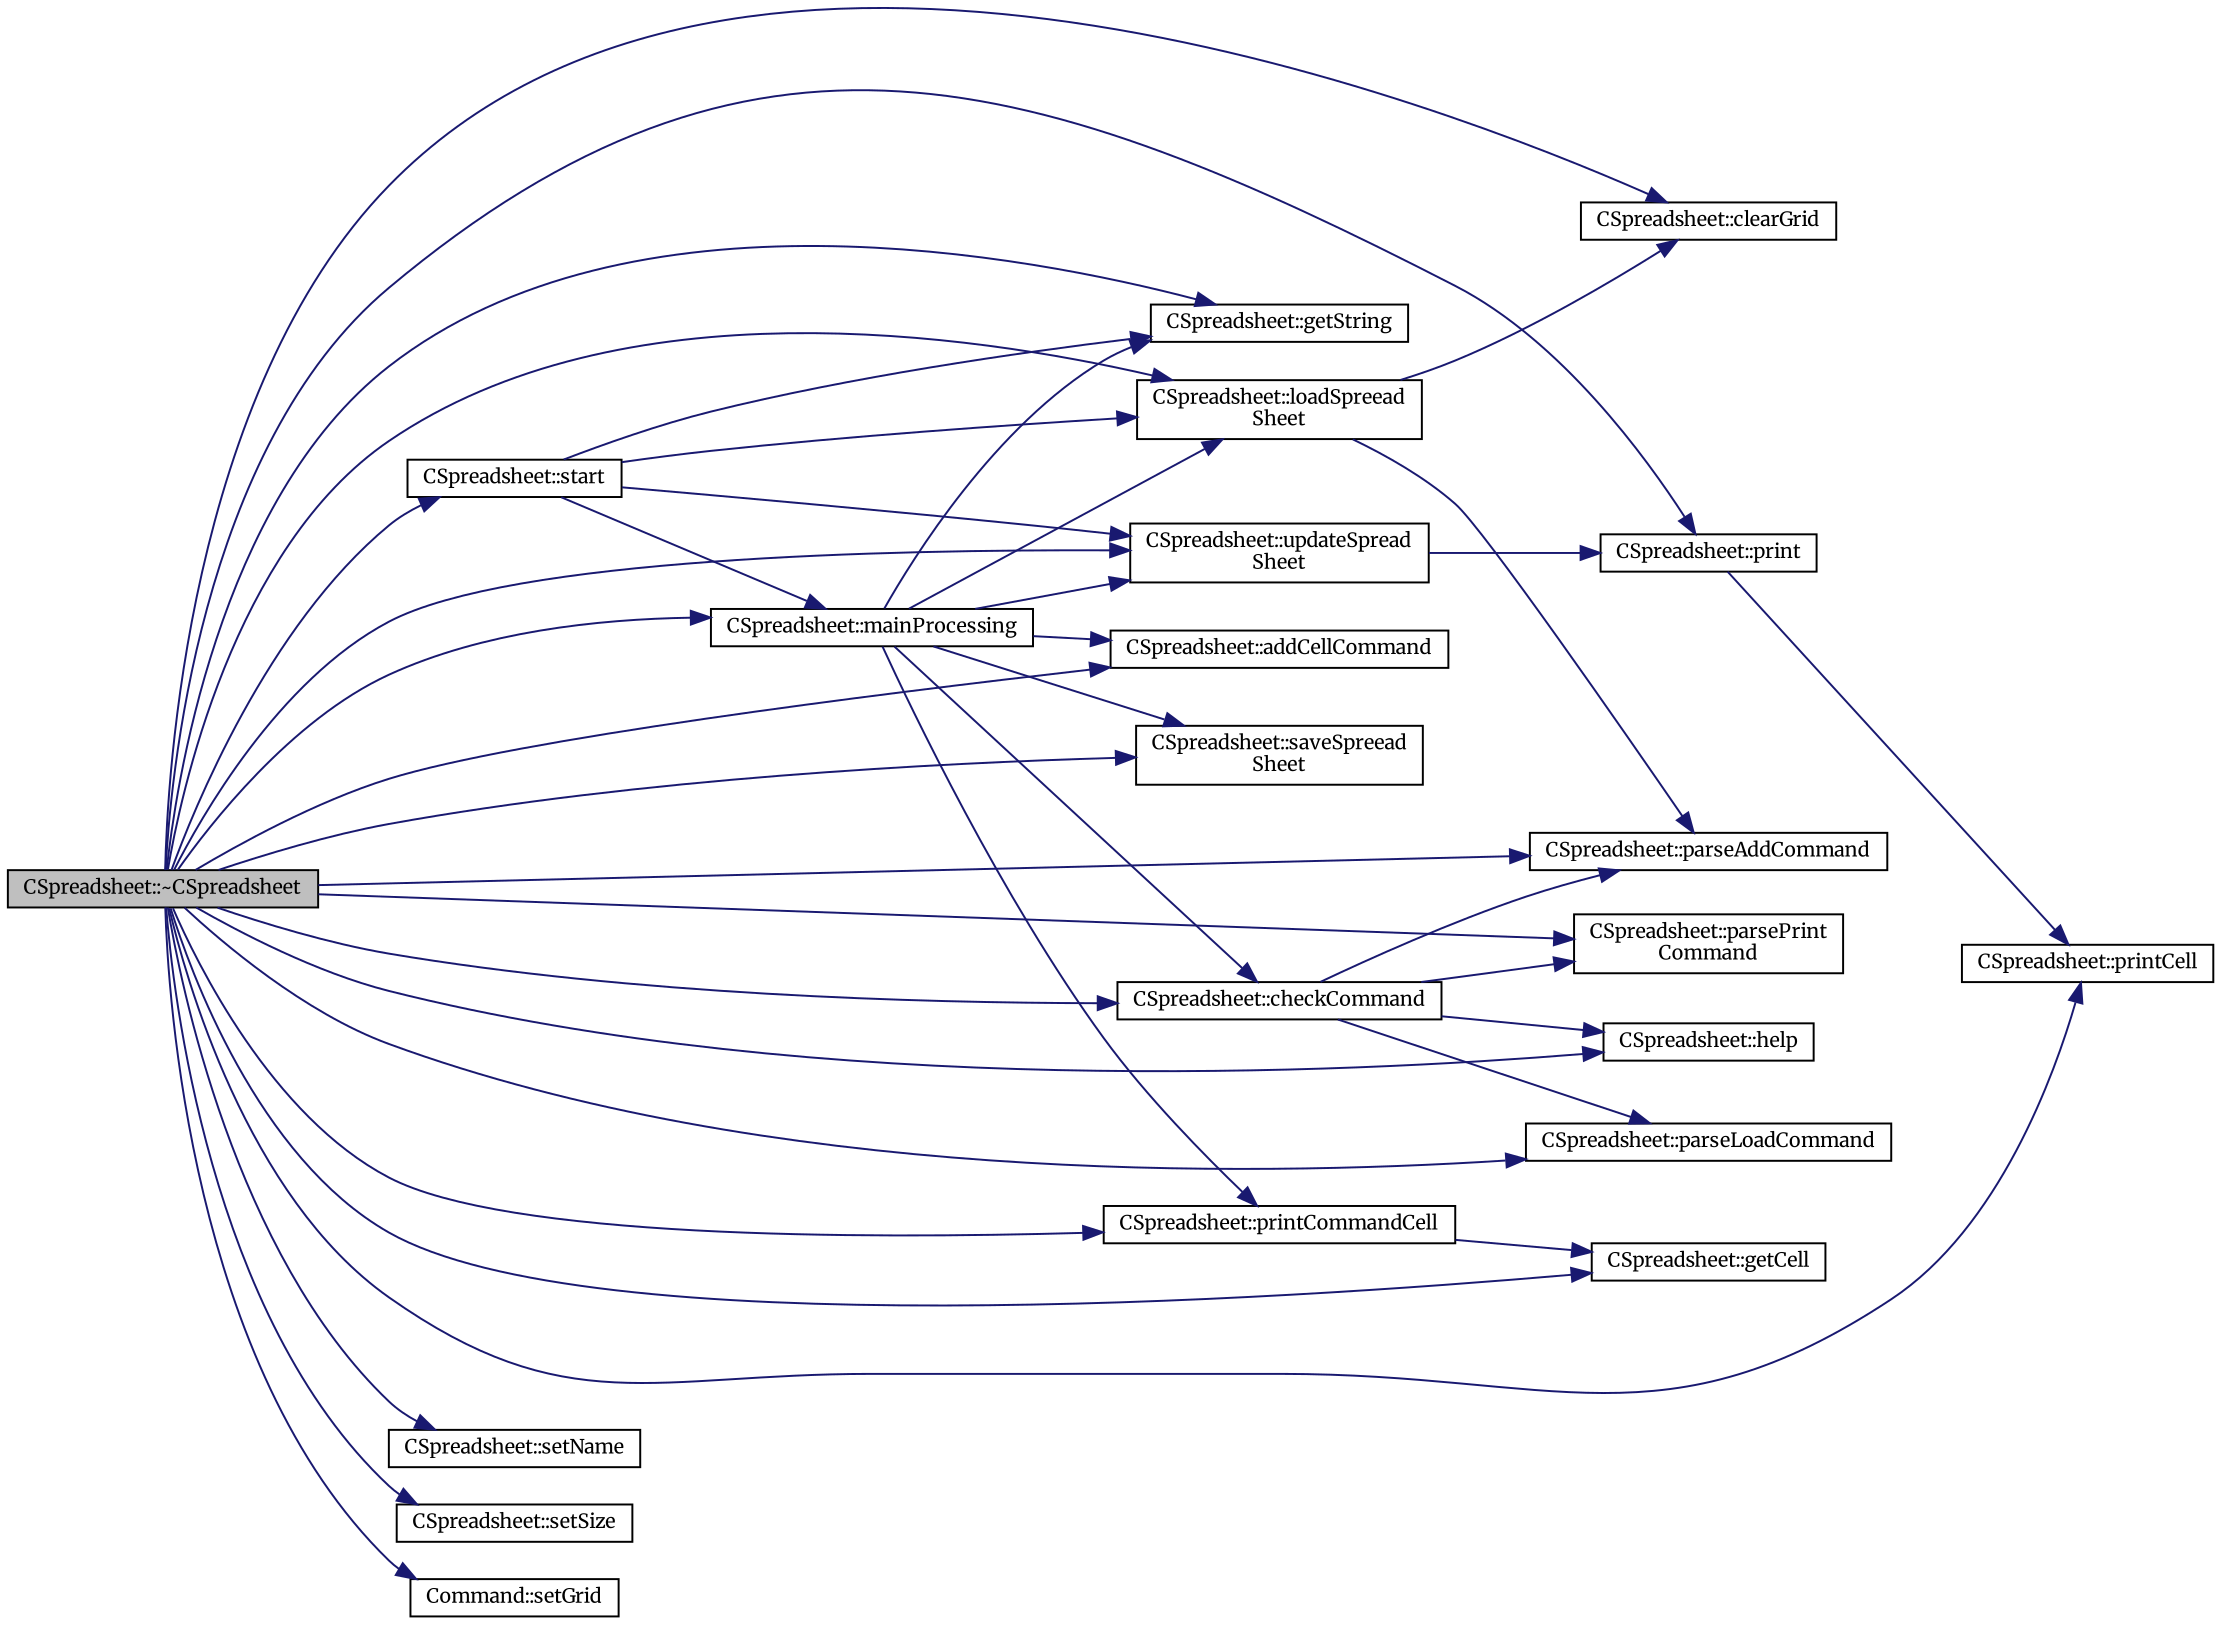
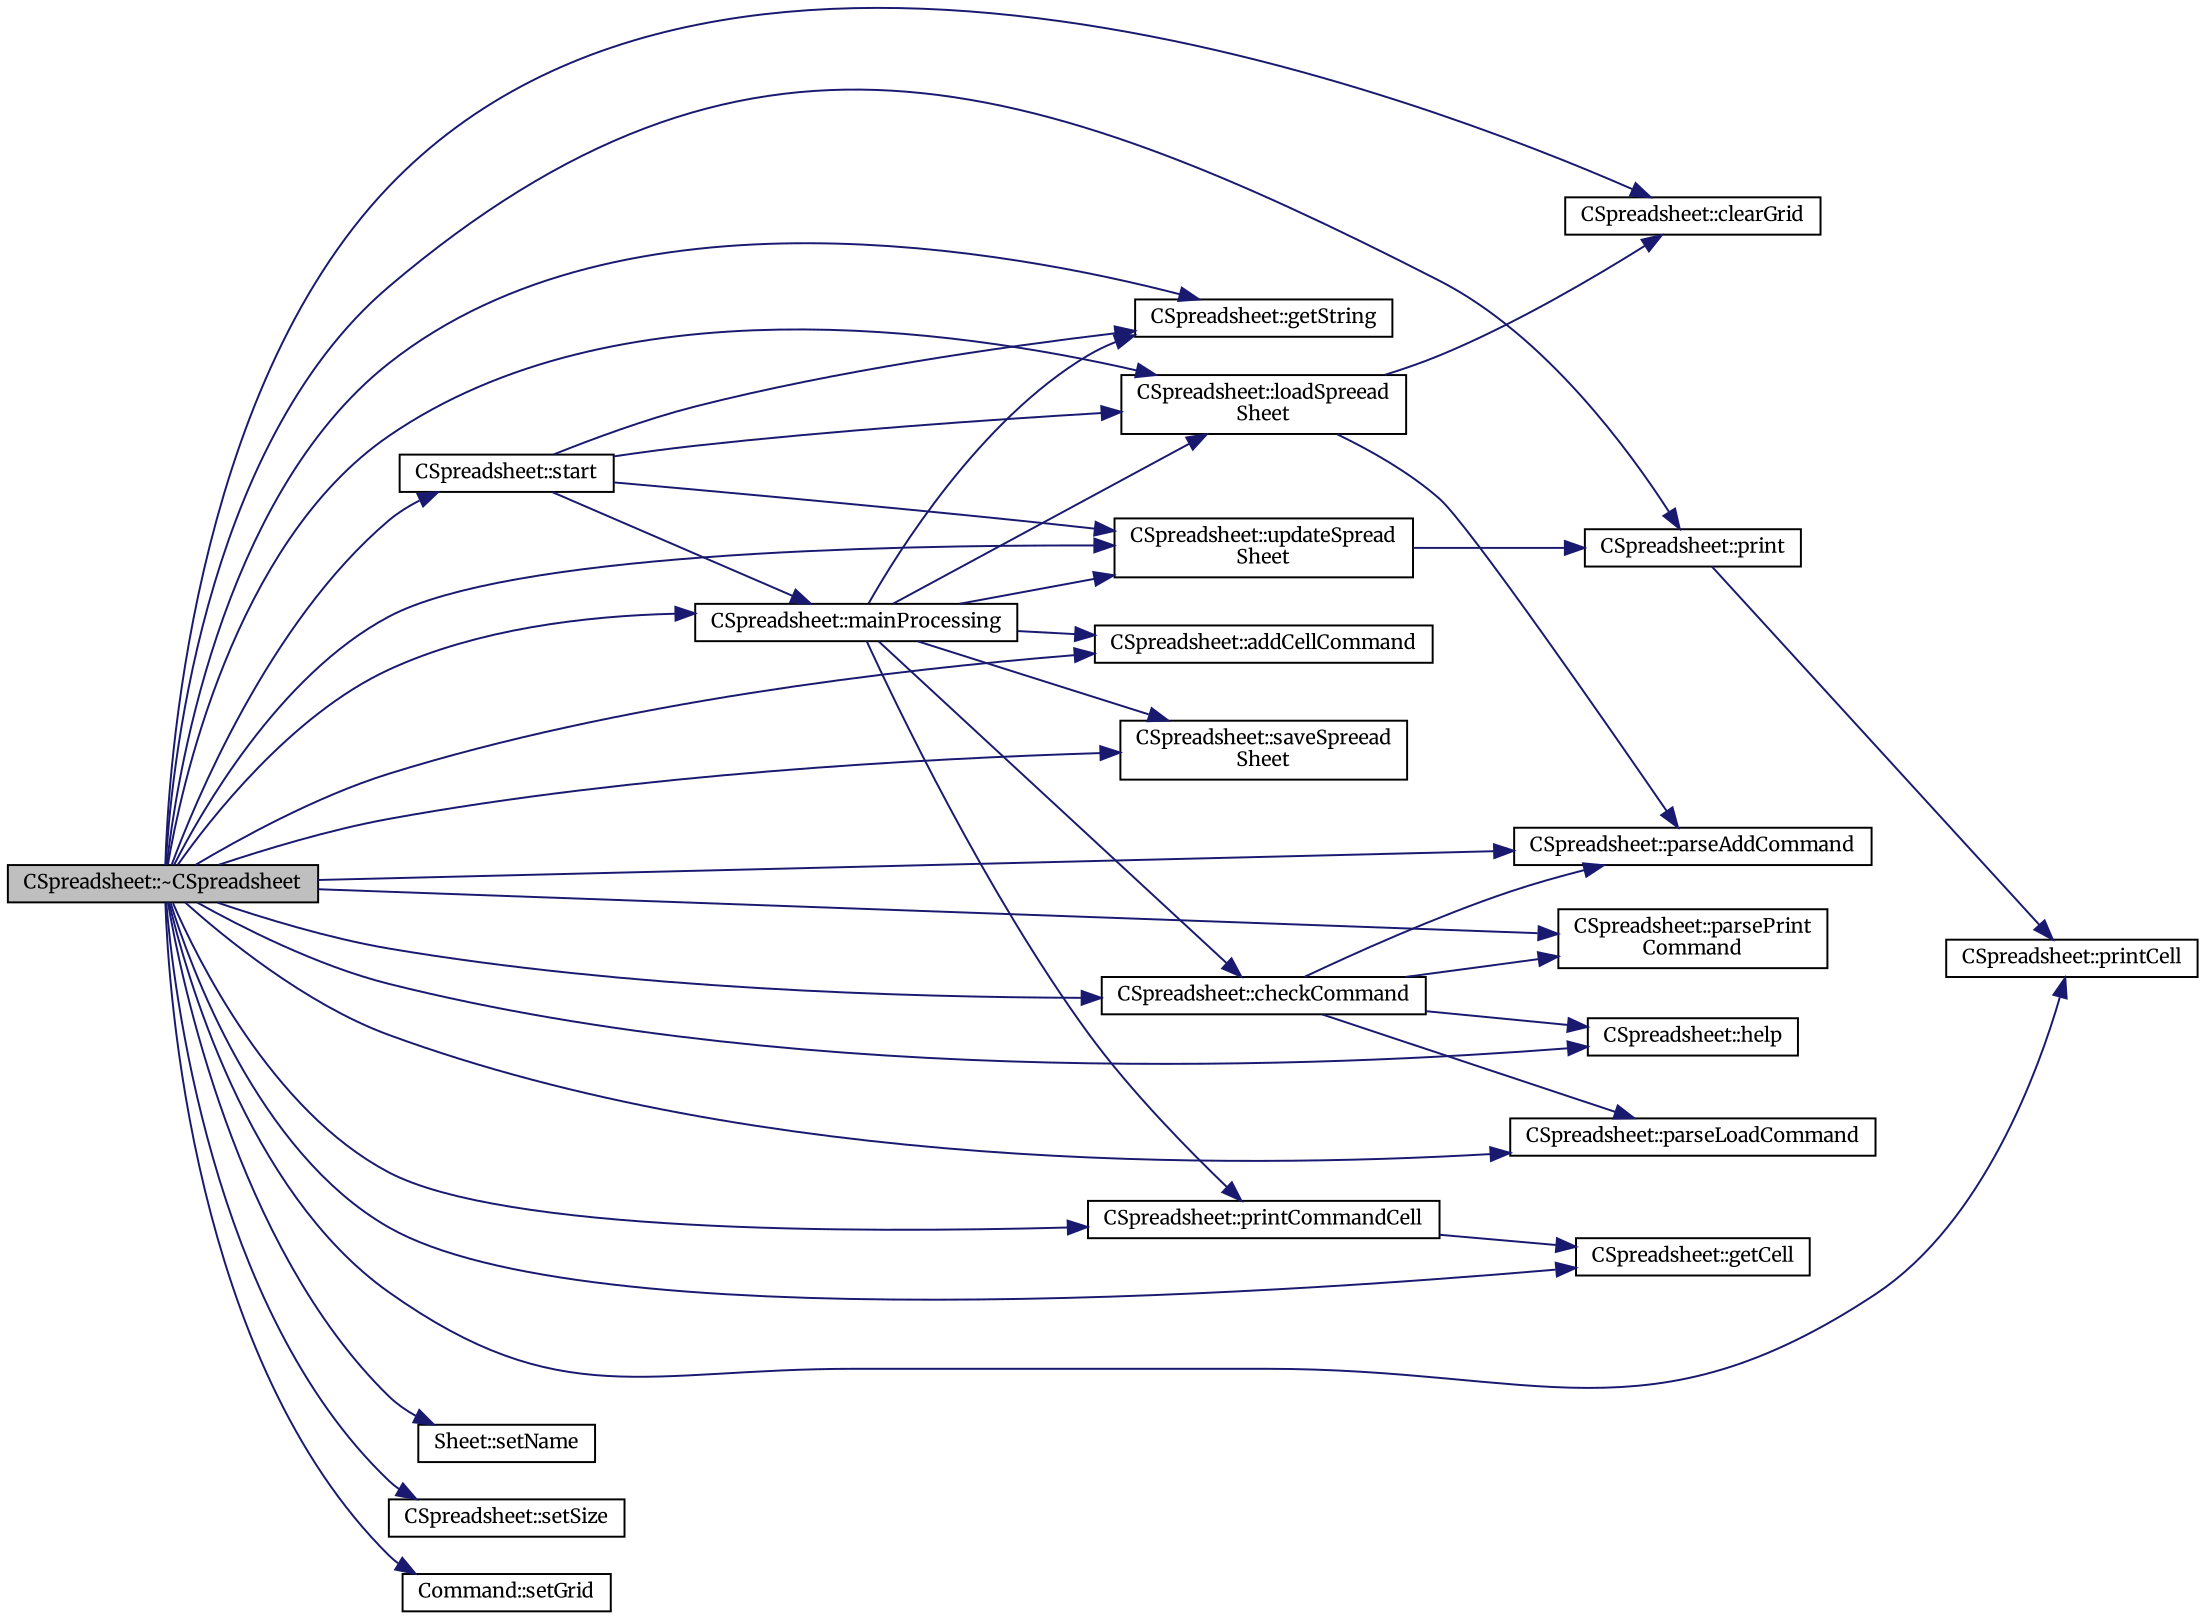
(515, 1449) -> (507, 1443)
